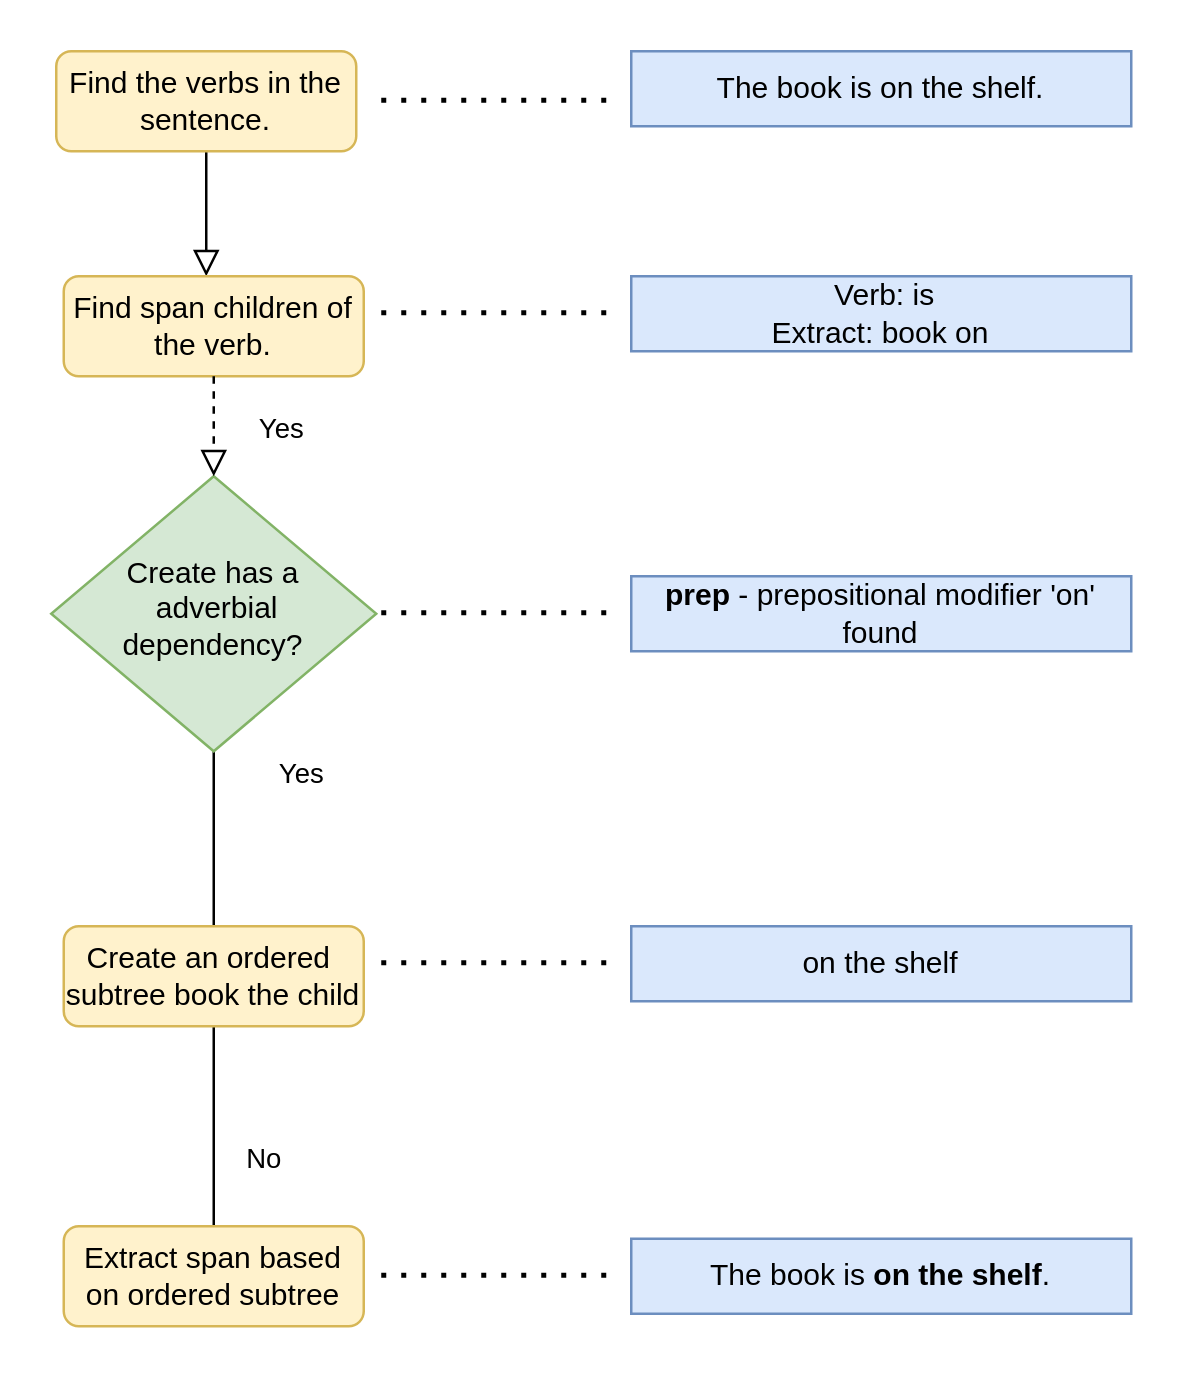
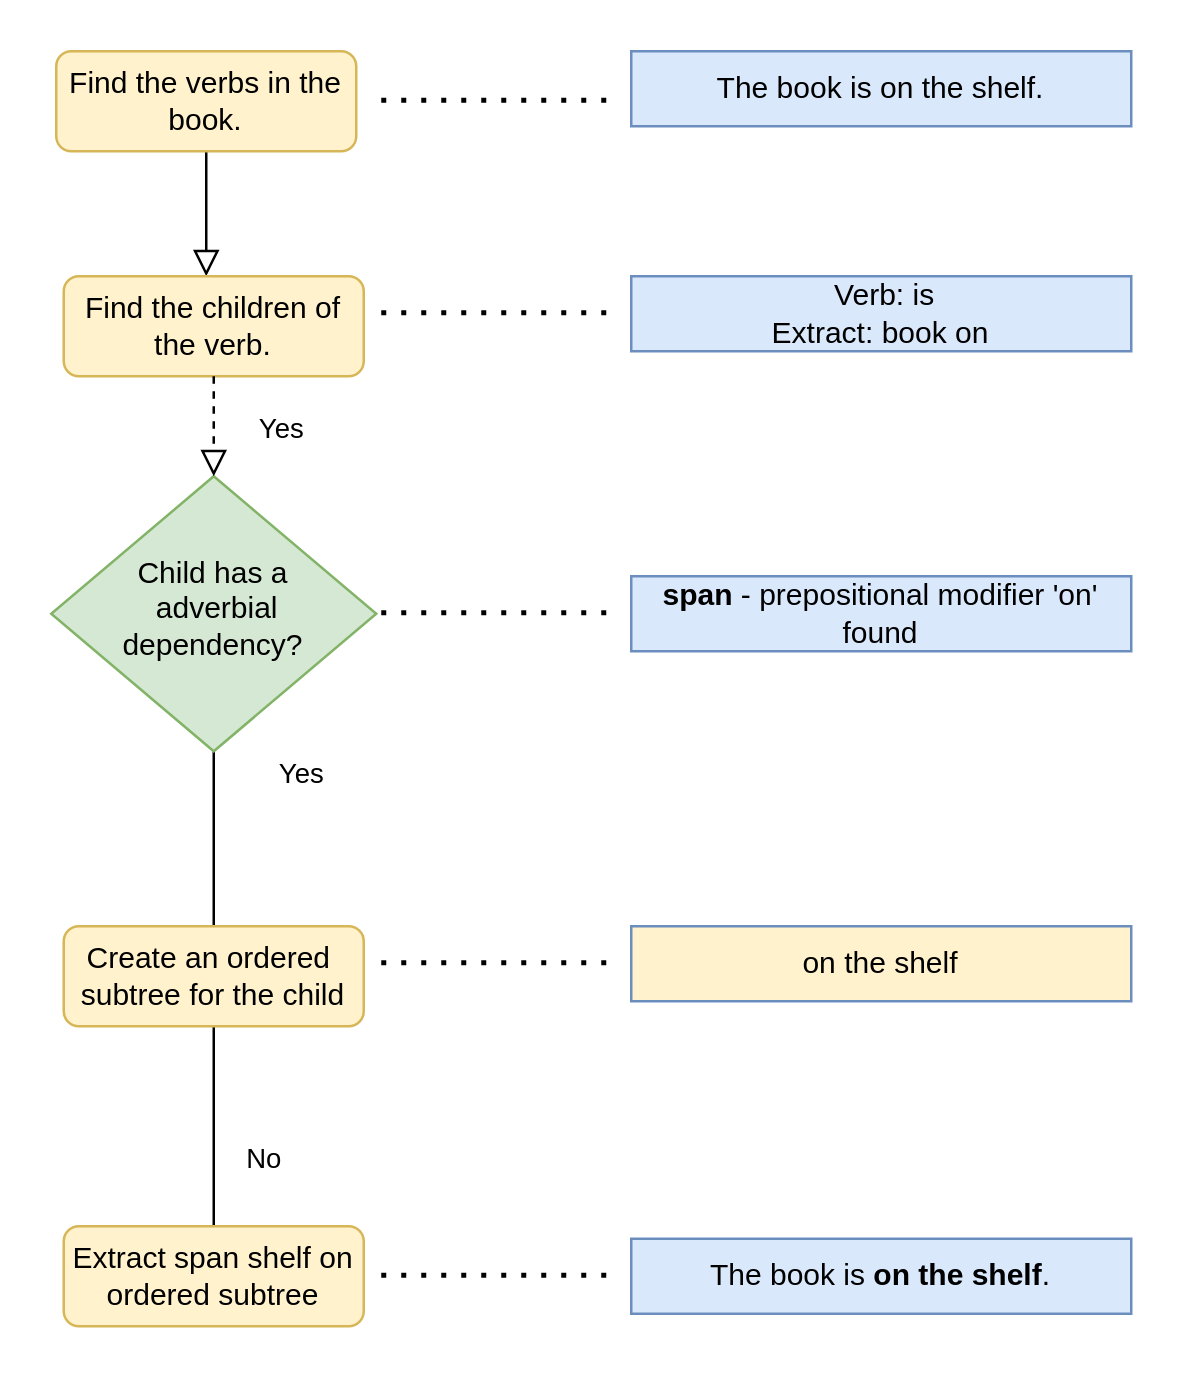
(206, 101) -> (206, 101)
(214, 326) -> (214, 326)
(214, 609) -> (214, 609)
(881, 614) -> (881, 614)
(881, 964) -> (881, 964)
(214, 976) -> (214, 976)
(214, 1276) -> (214, 1276)
